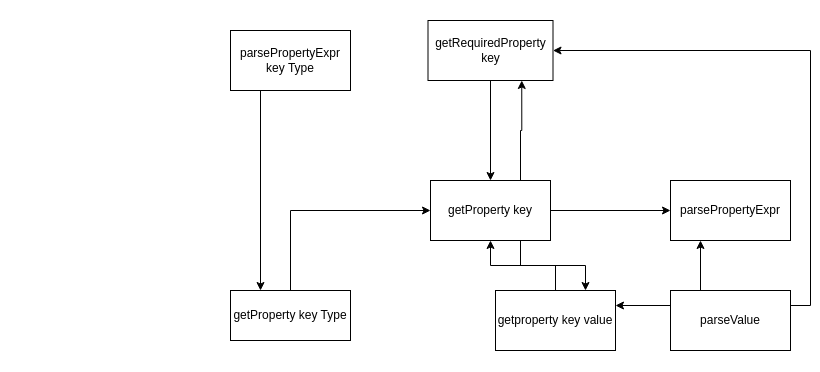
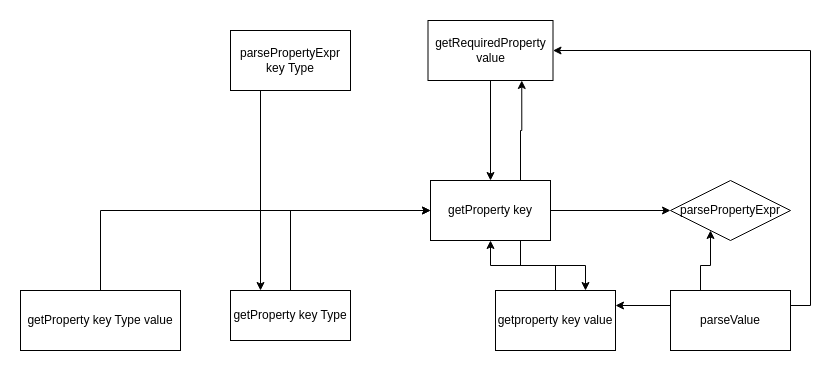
(491, 51) -> (491, 51)
none -> (154, 211)
(731, 211) -> (731, 211)
none -> (101, 321)
